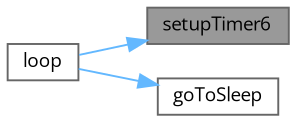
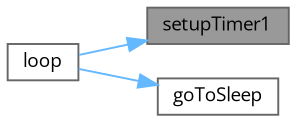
(218, 26) -> (218, 26)
